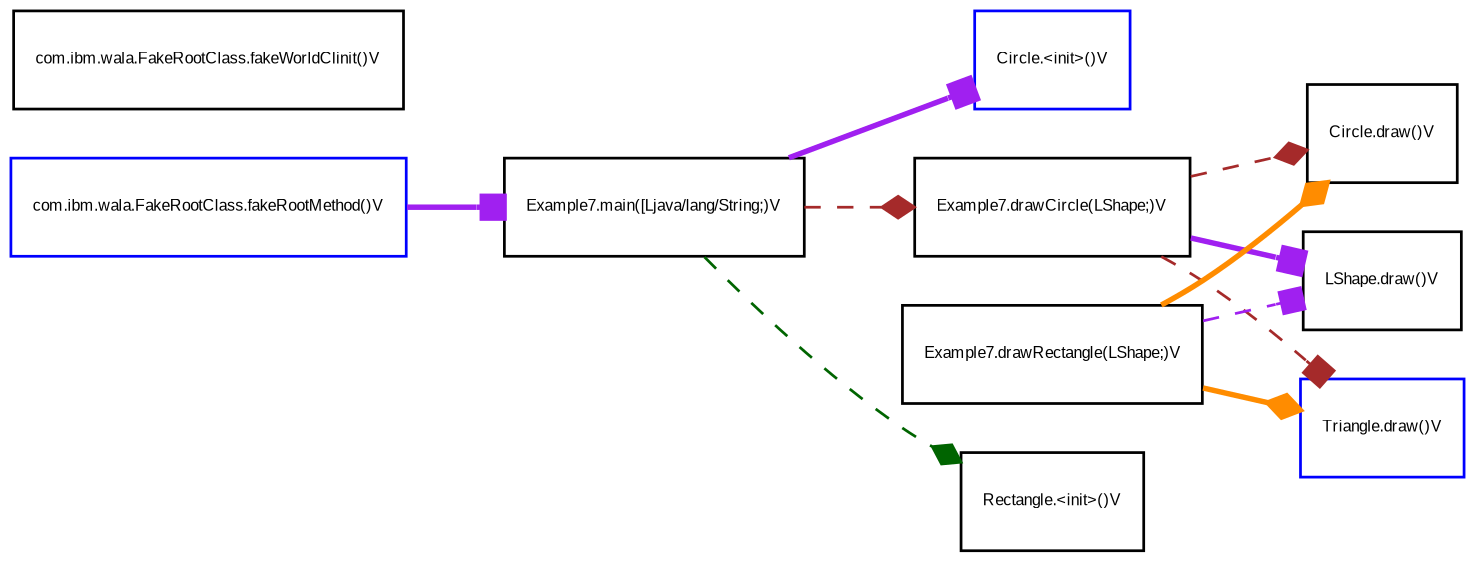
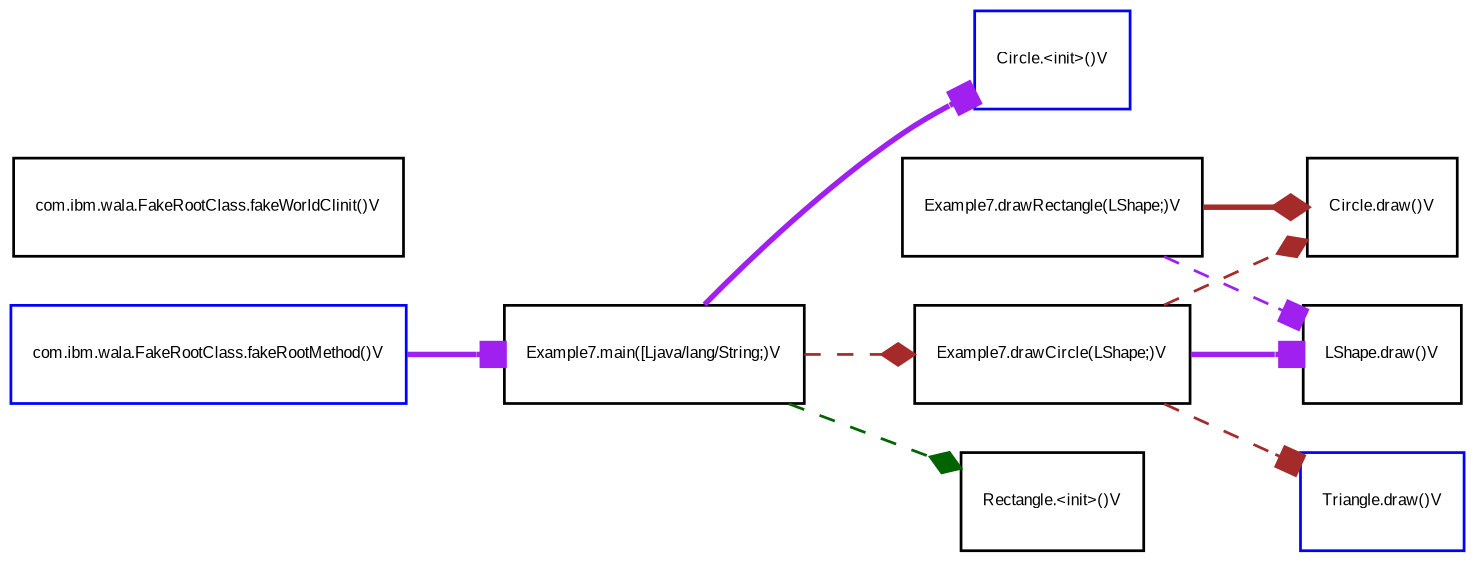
(1227, 264) -> (1239, 207)
(1235, 395) -> none
